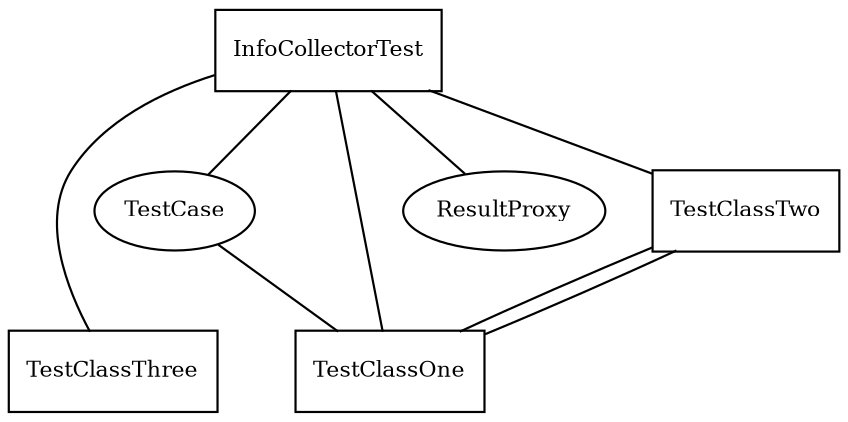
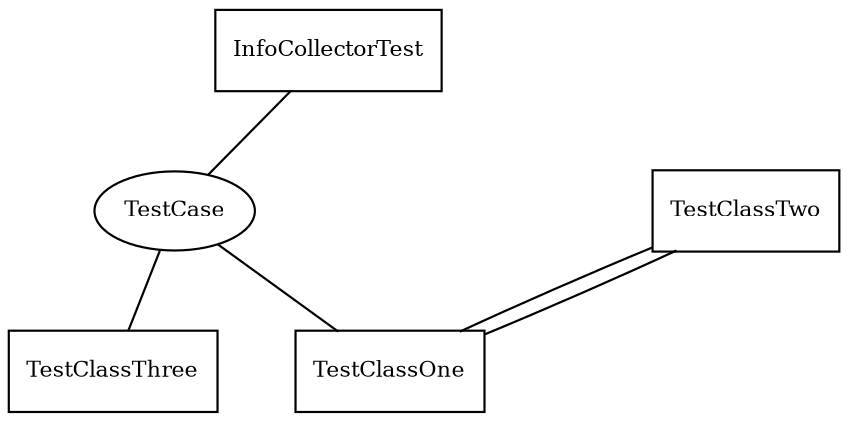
(540, 132) -> none
(73, 168) -> (144, 291)
(359, 211) -> none
(504, 211) -> none
